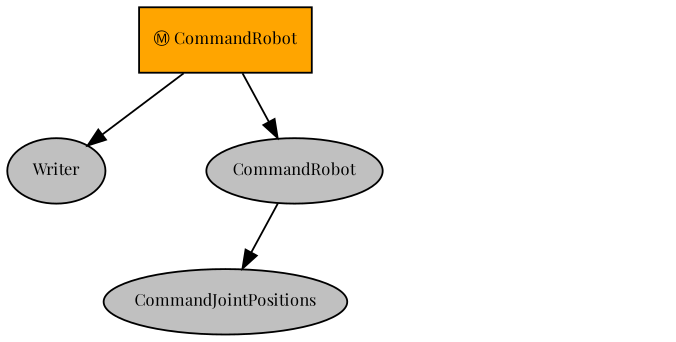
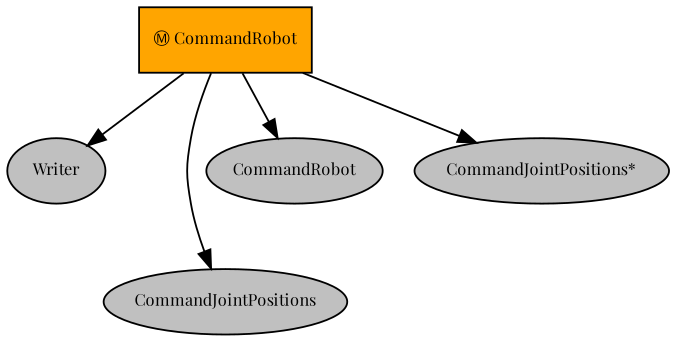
none -> (542, 171)
(265, 228) -> (188, 162)
